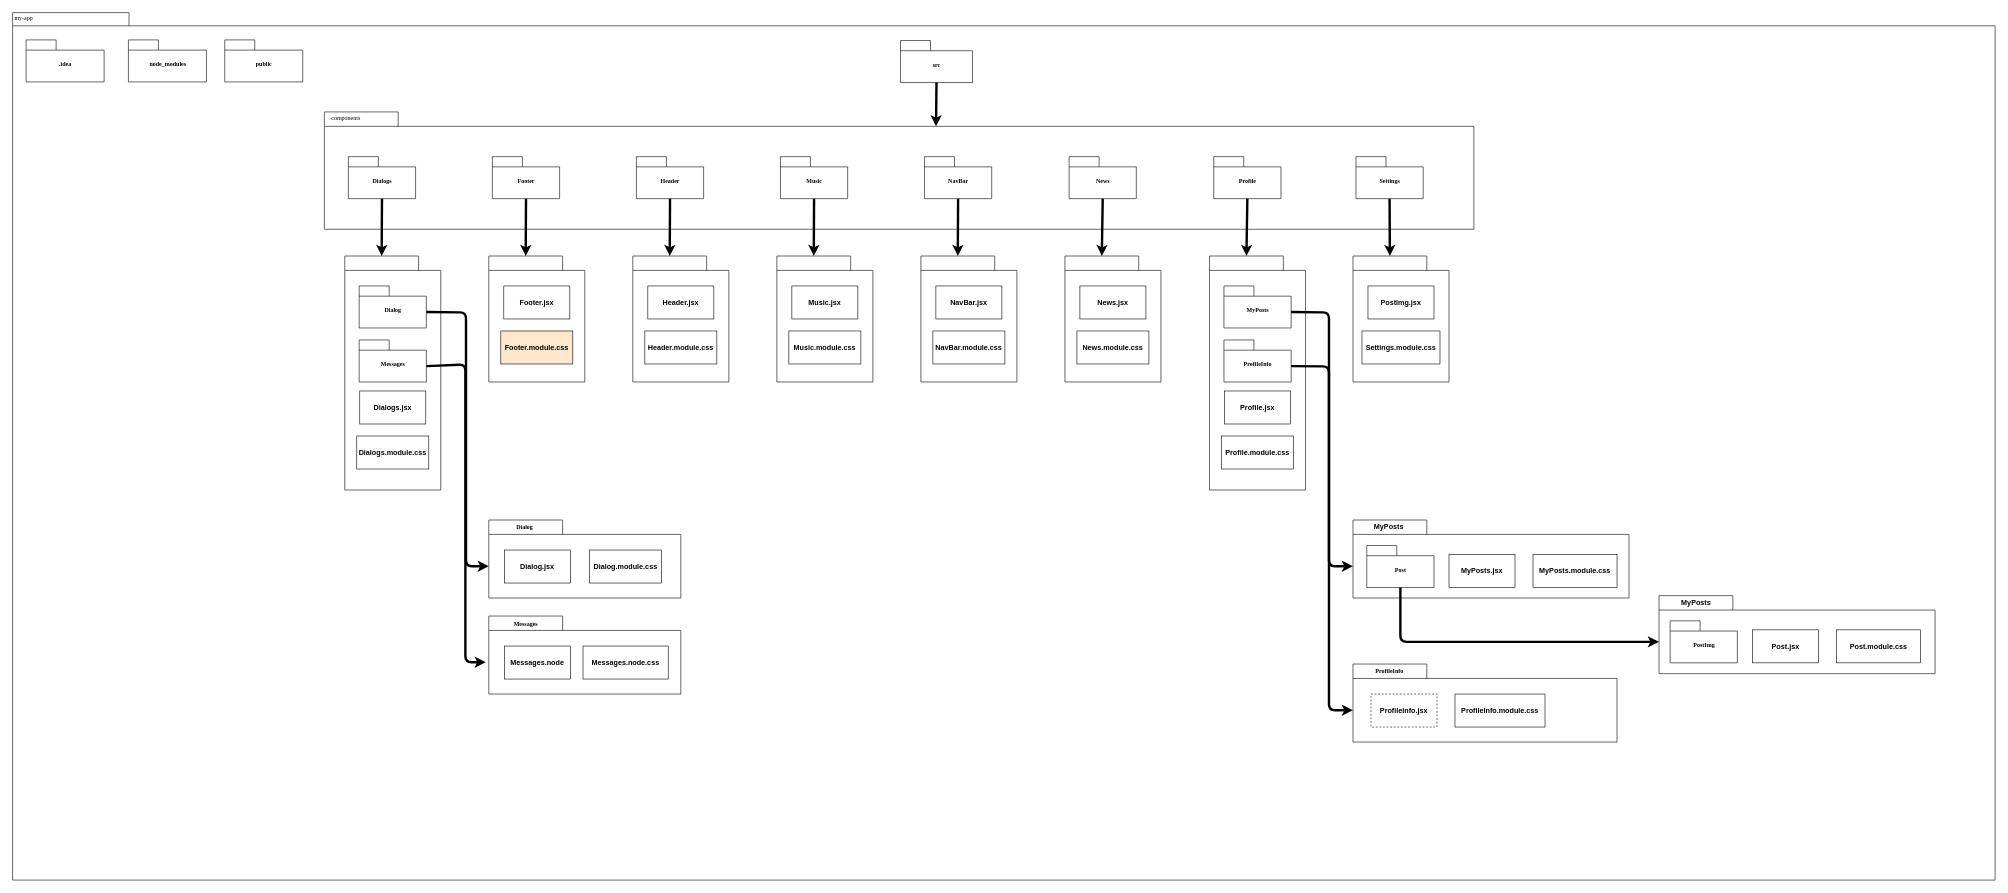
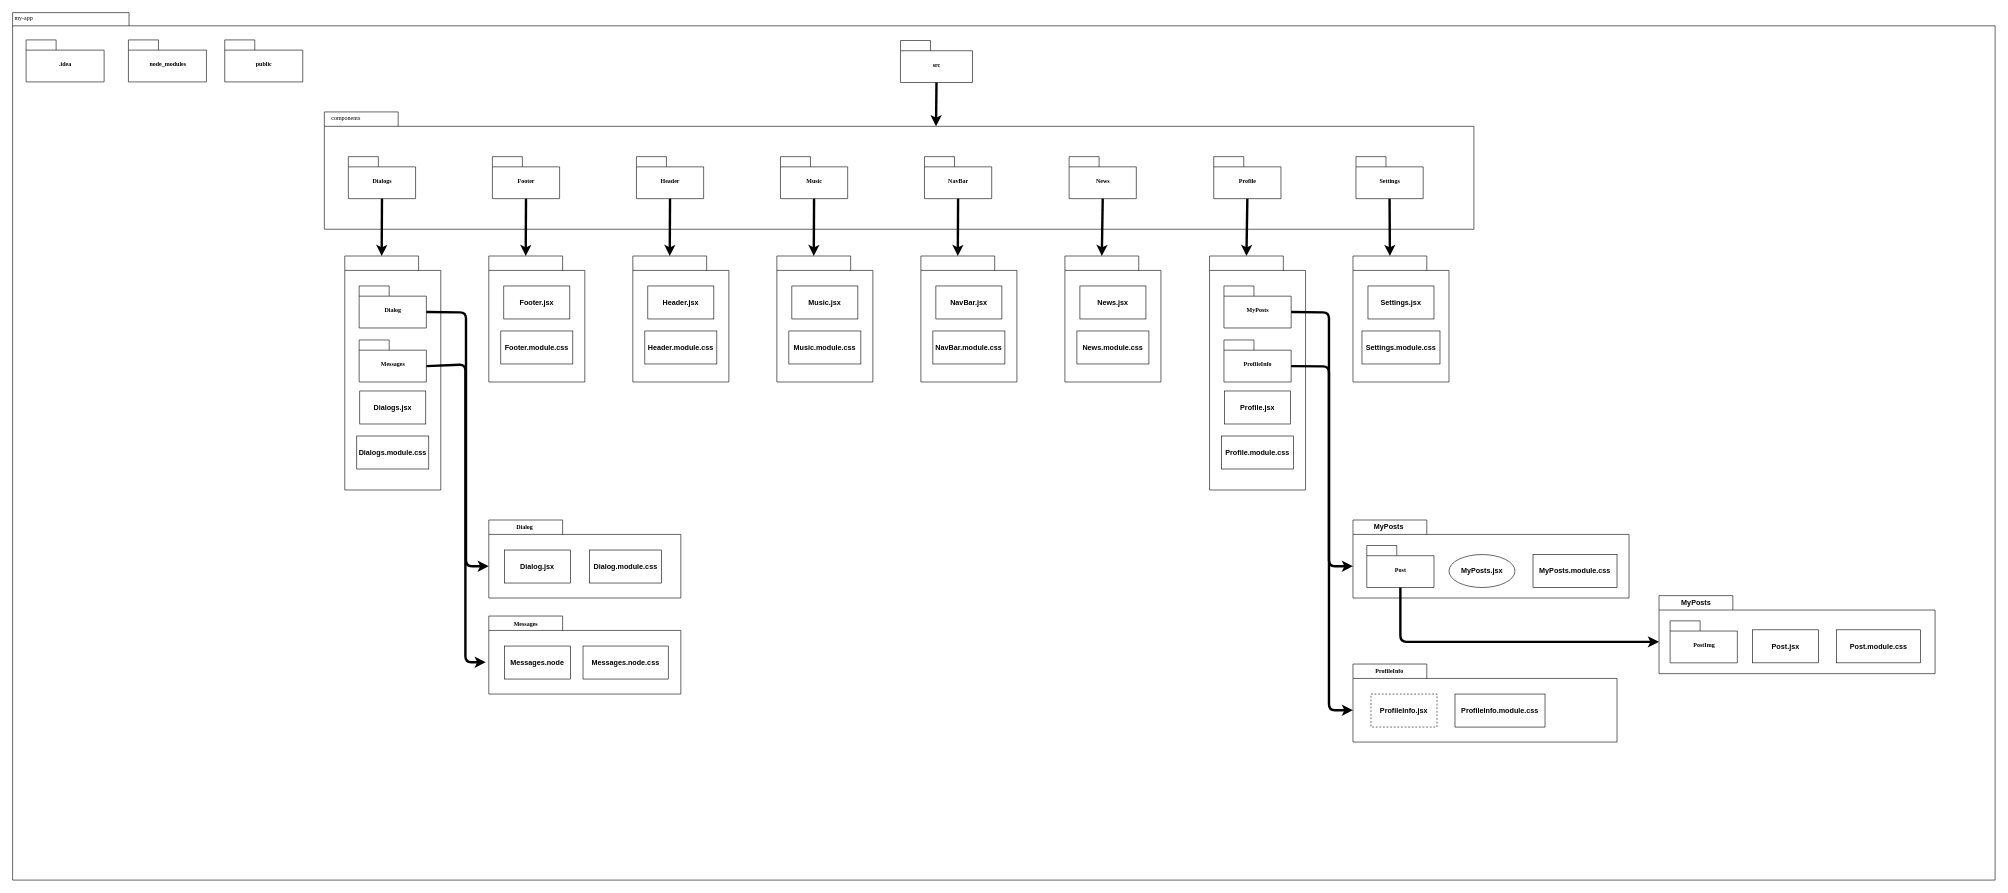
(1401, 303) -> (1401, 303)
(537, 347) -> (537, 347)
(1482, 571) -> (1482, 571)
